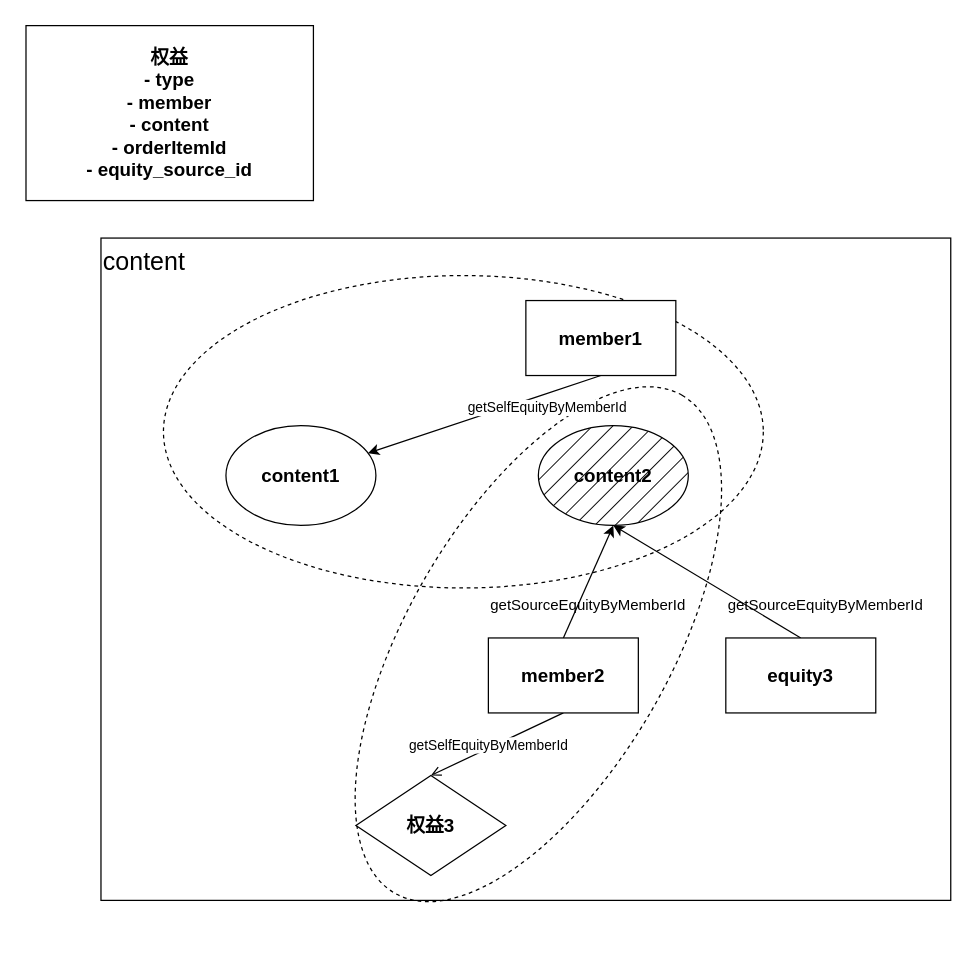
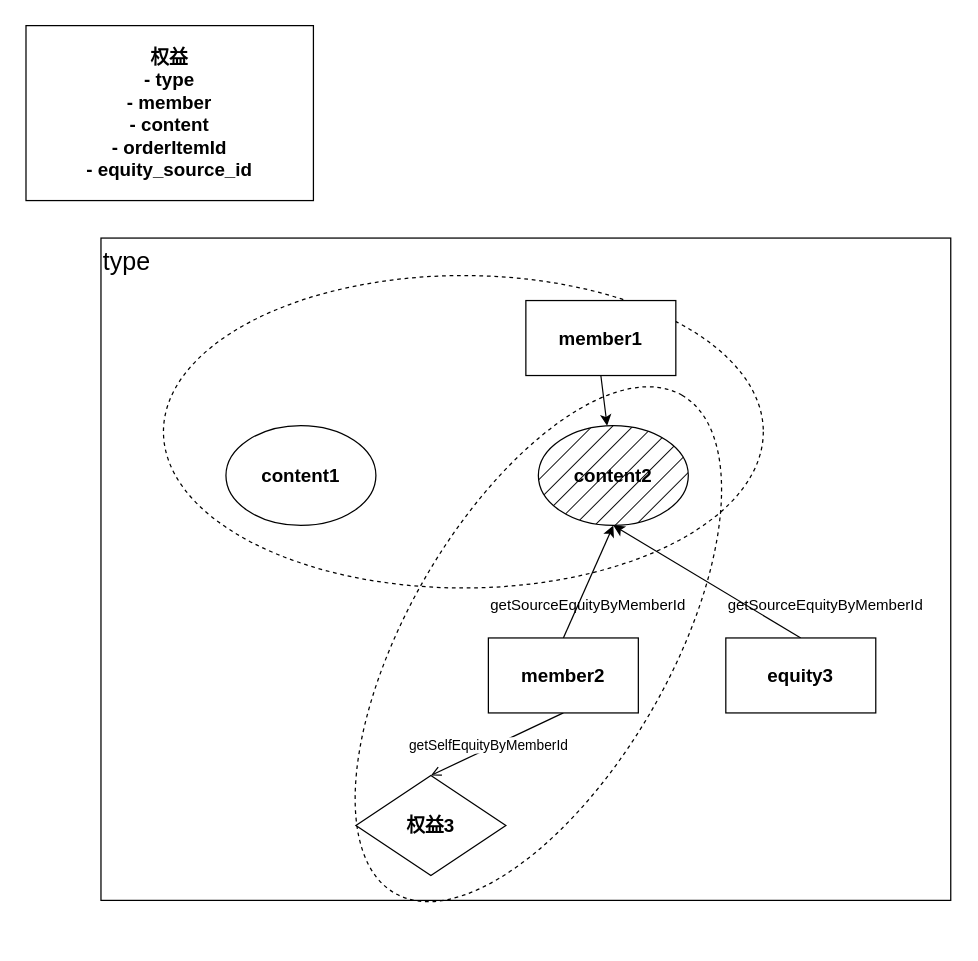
(152, 262) -> (131, 262)
none -> (603, 397)
(487, 413) -> none
